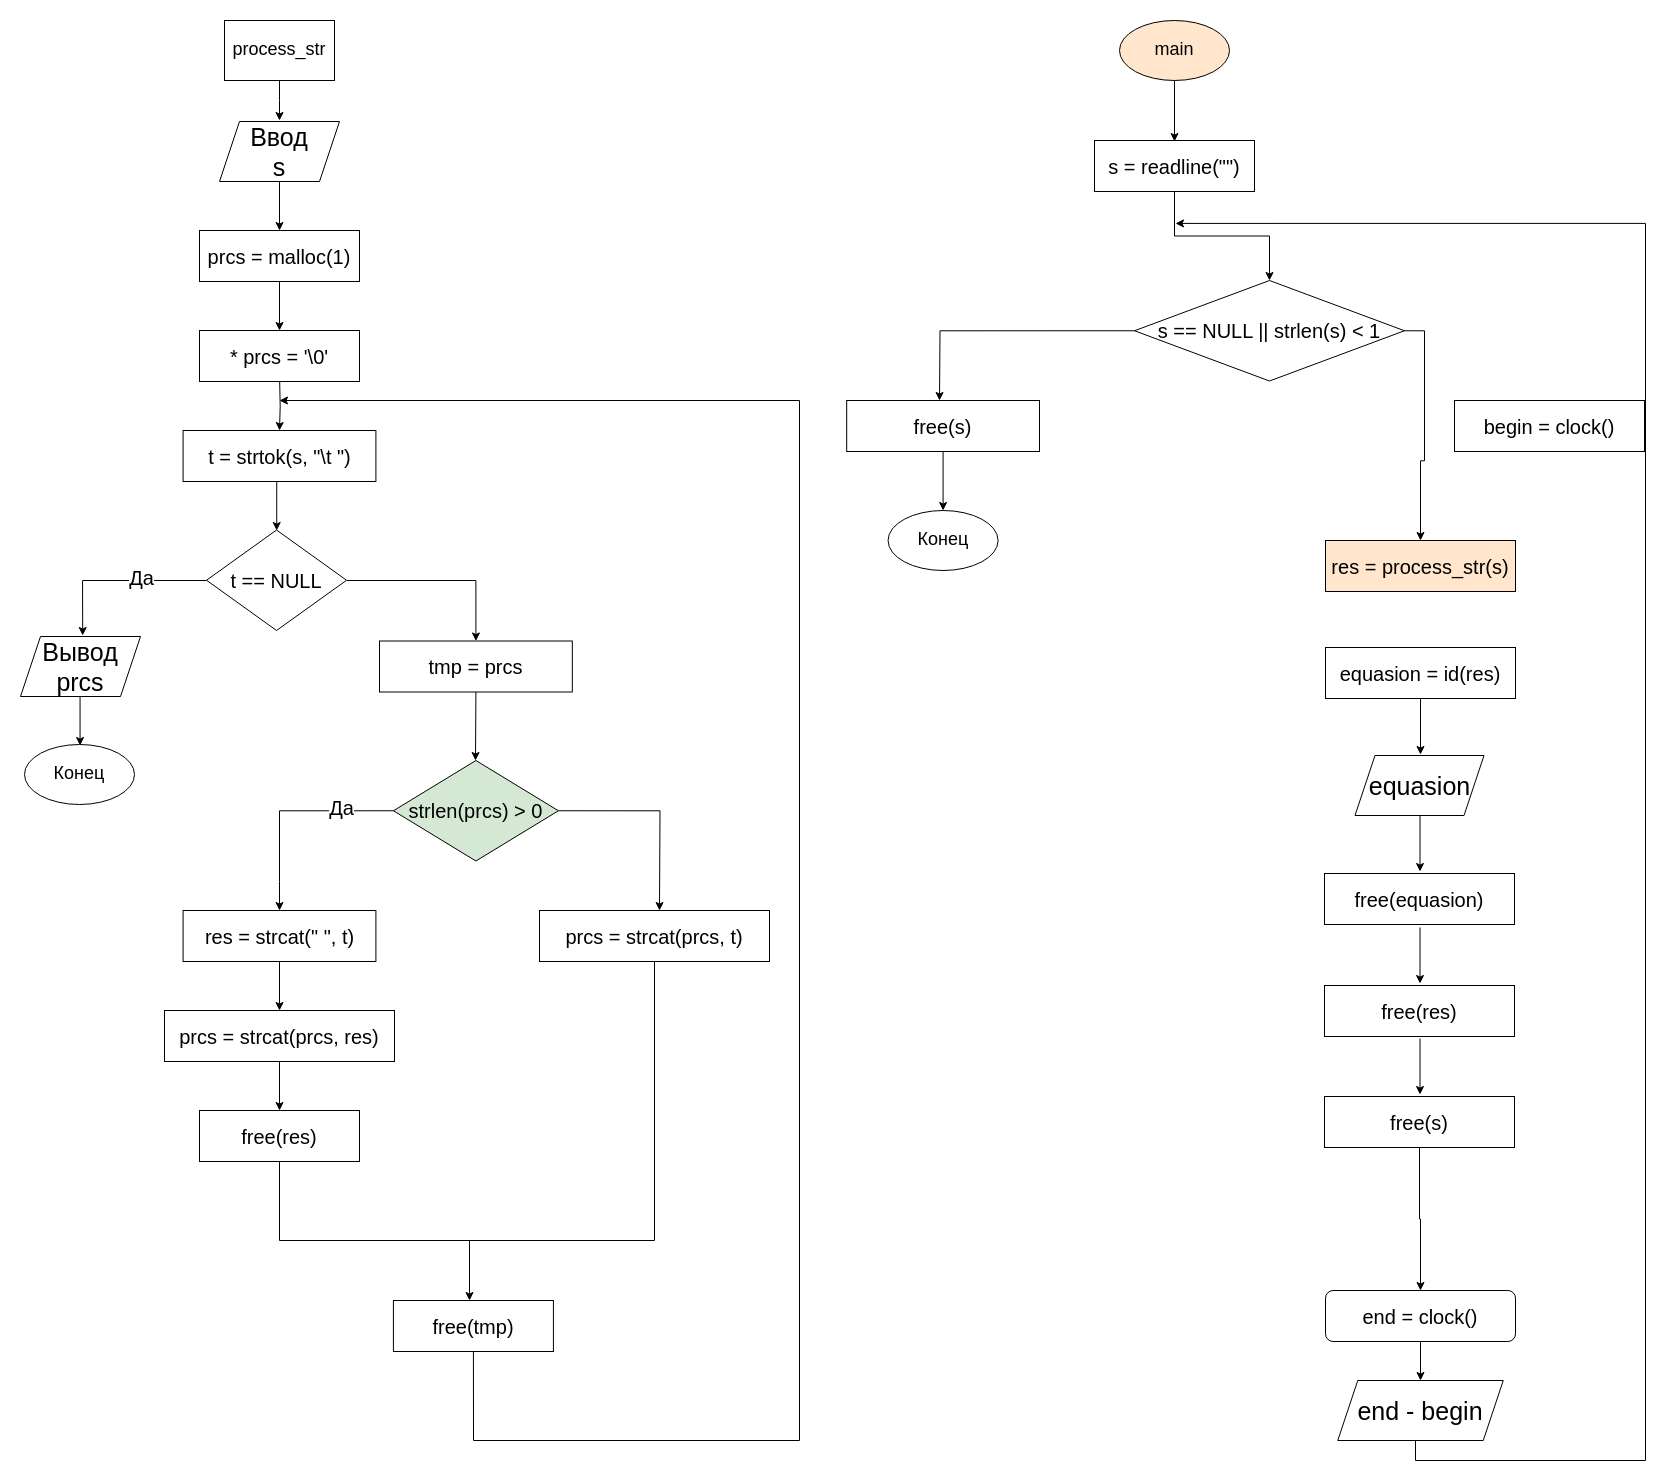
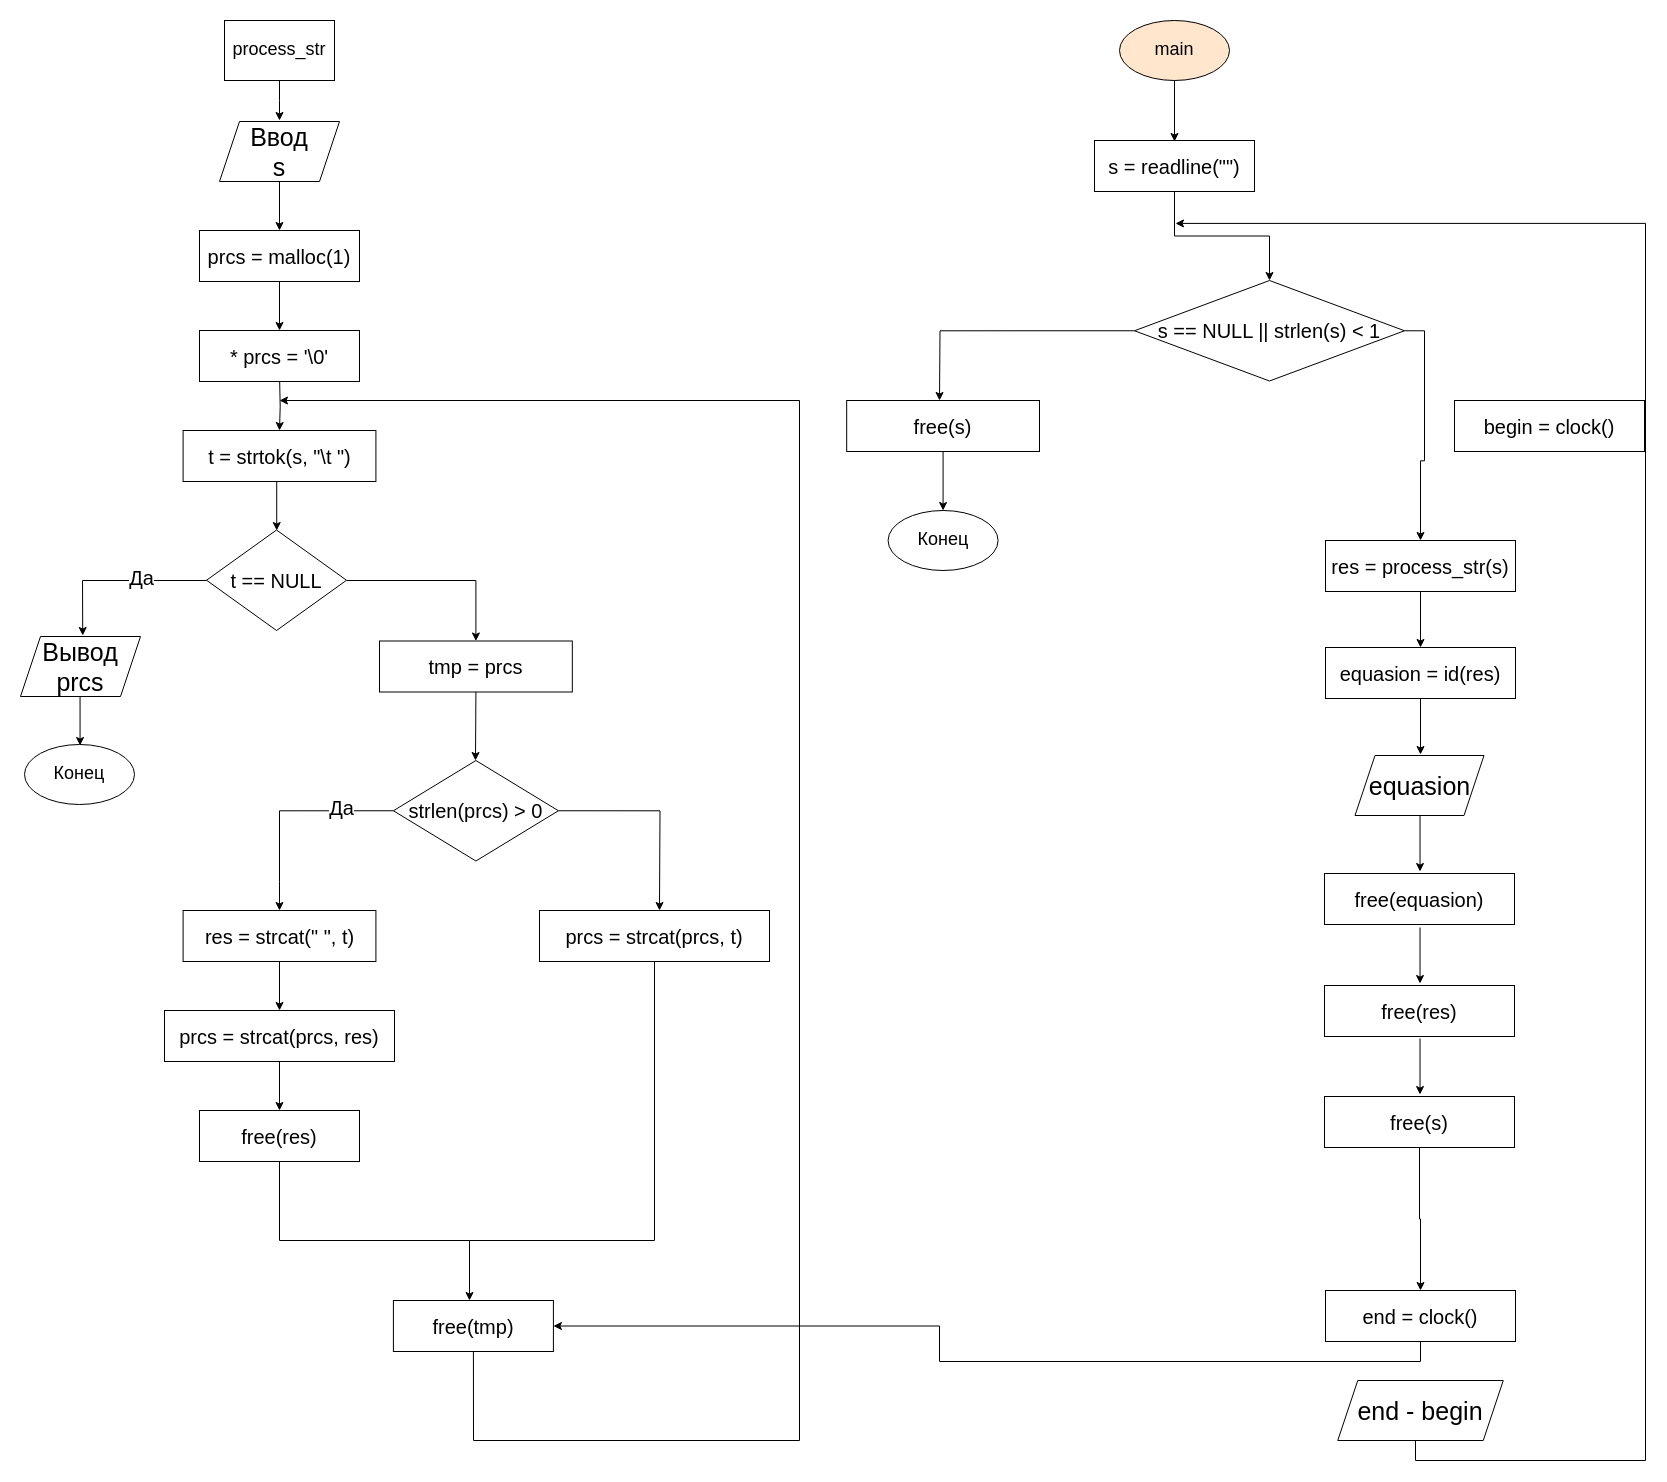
(1421, 566) -> (1421, 566)
none -> (1421, 616)
(476, 811) -> (476, 811)
(1421, 1316) -> (1421, 1316)
(1421, 1366) -> (975, 1362)
